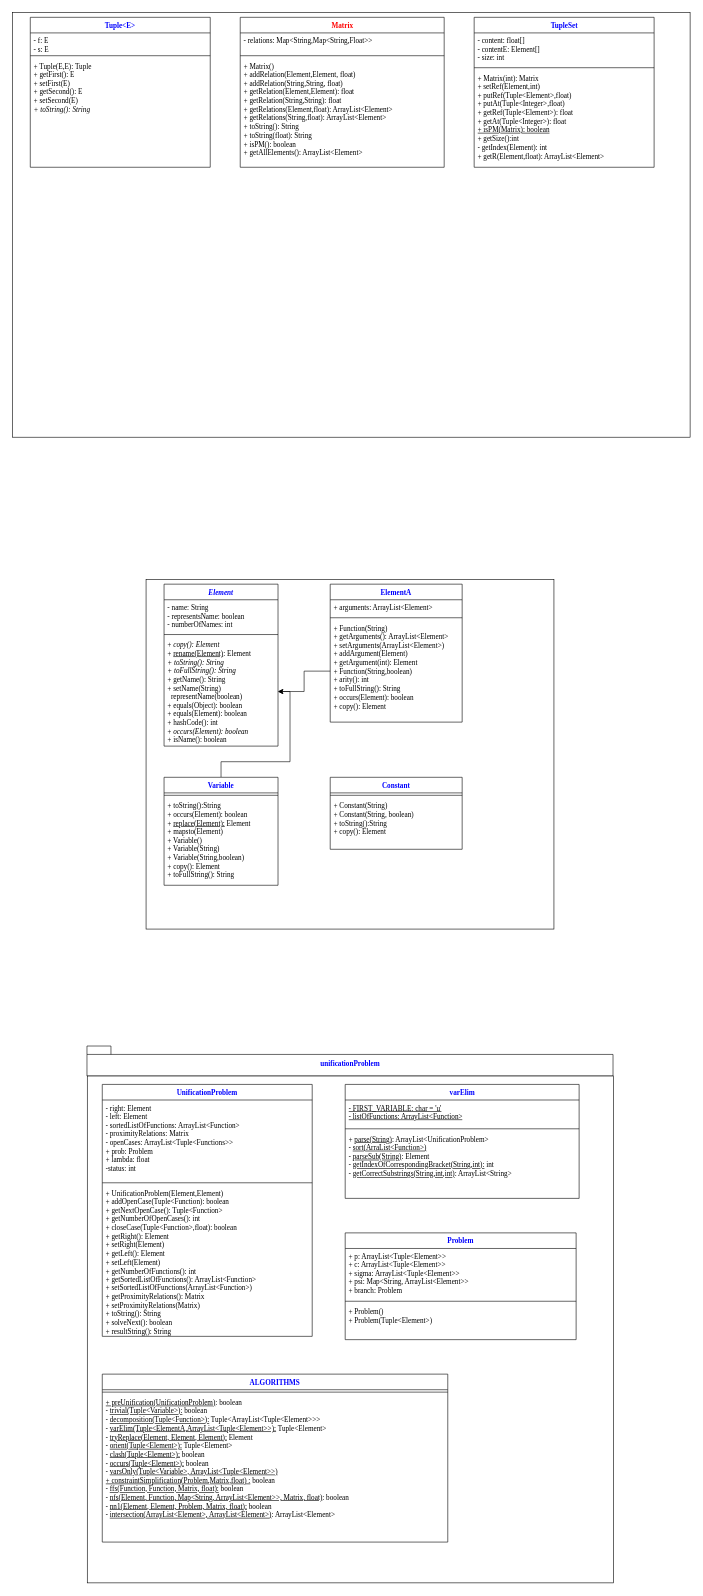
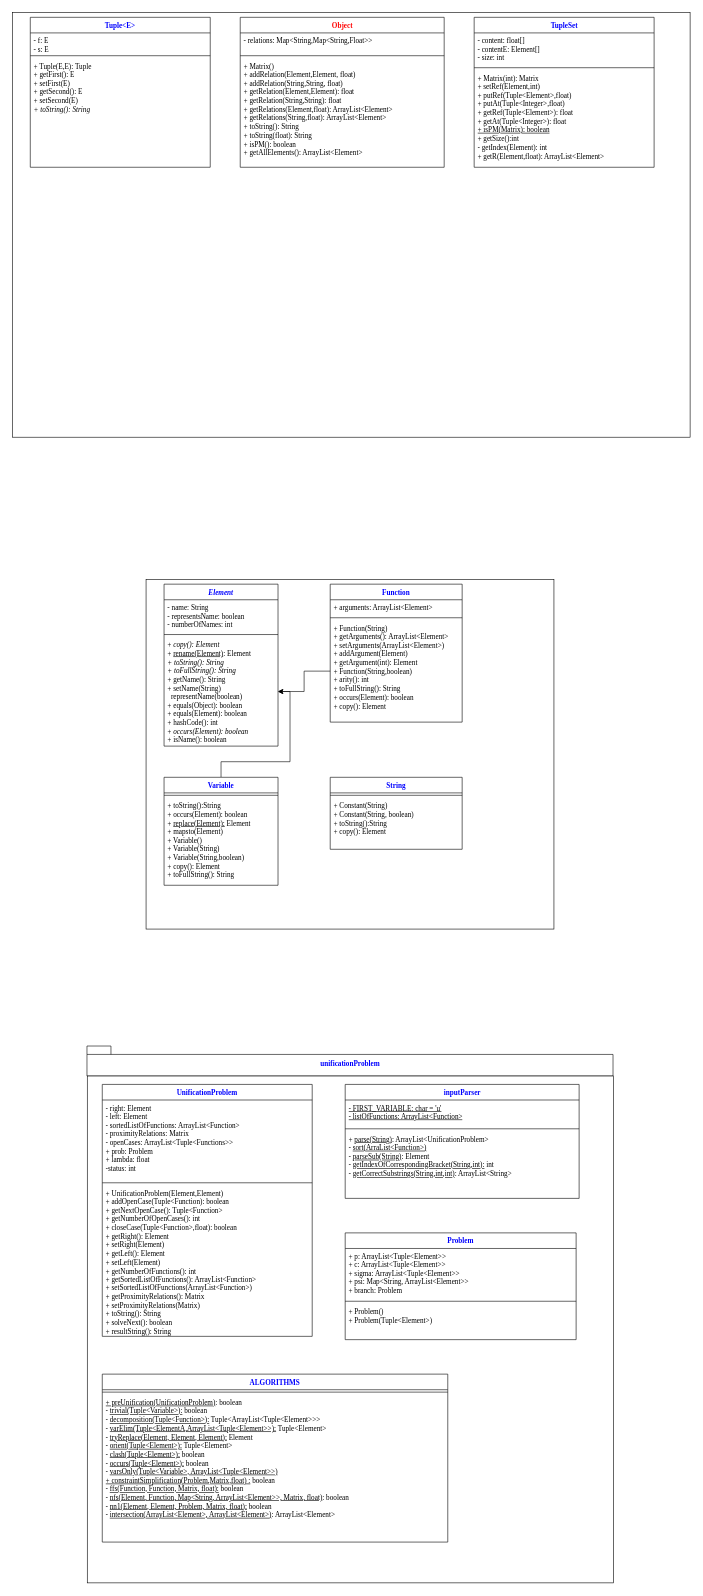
(343, 26) -> (343, 26)
(396, 592) -> (396, 592)
(396, 785) -> (396, 785)
(463, 1093) -> (463, 1093)
